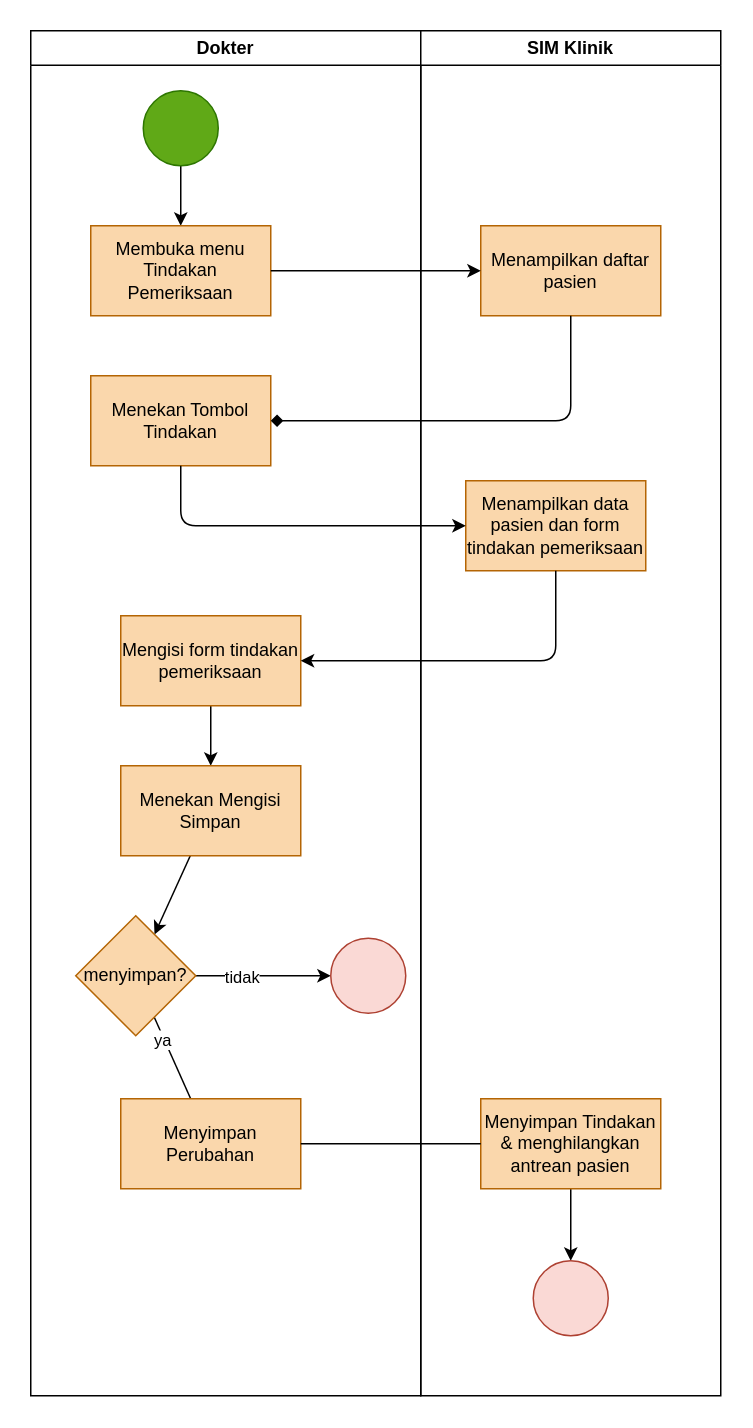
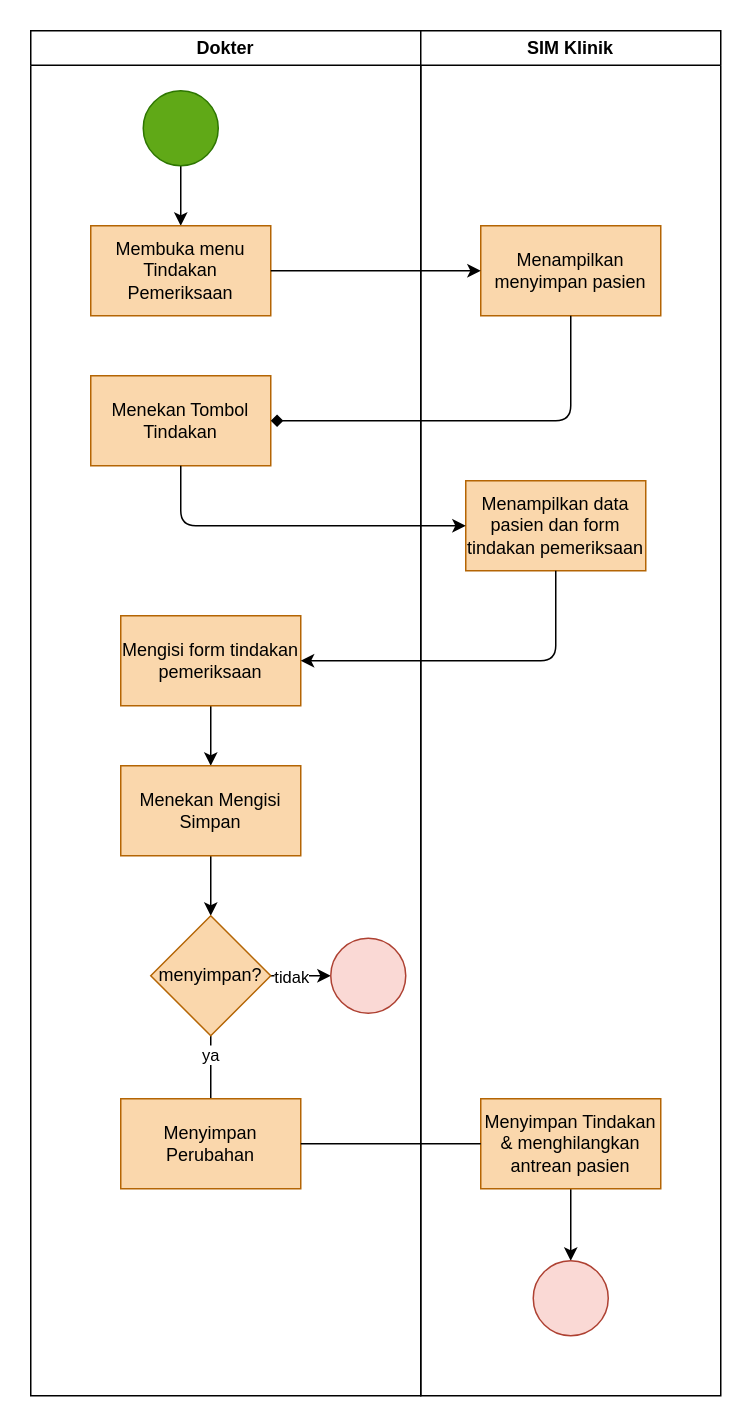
(571, 271) -> (571, 271)
(136, 976) -> (211, 976)
